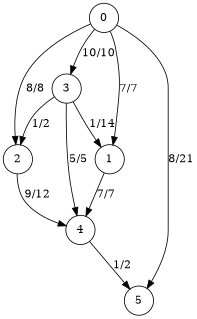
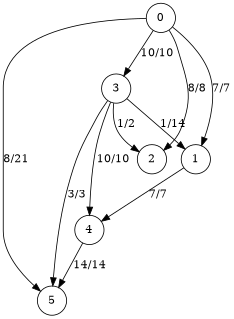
(78, 159) -> (113, 159)
none -> (68, 185)
(29, 206) -> none
(122, 265) -> (90, 265)
